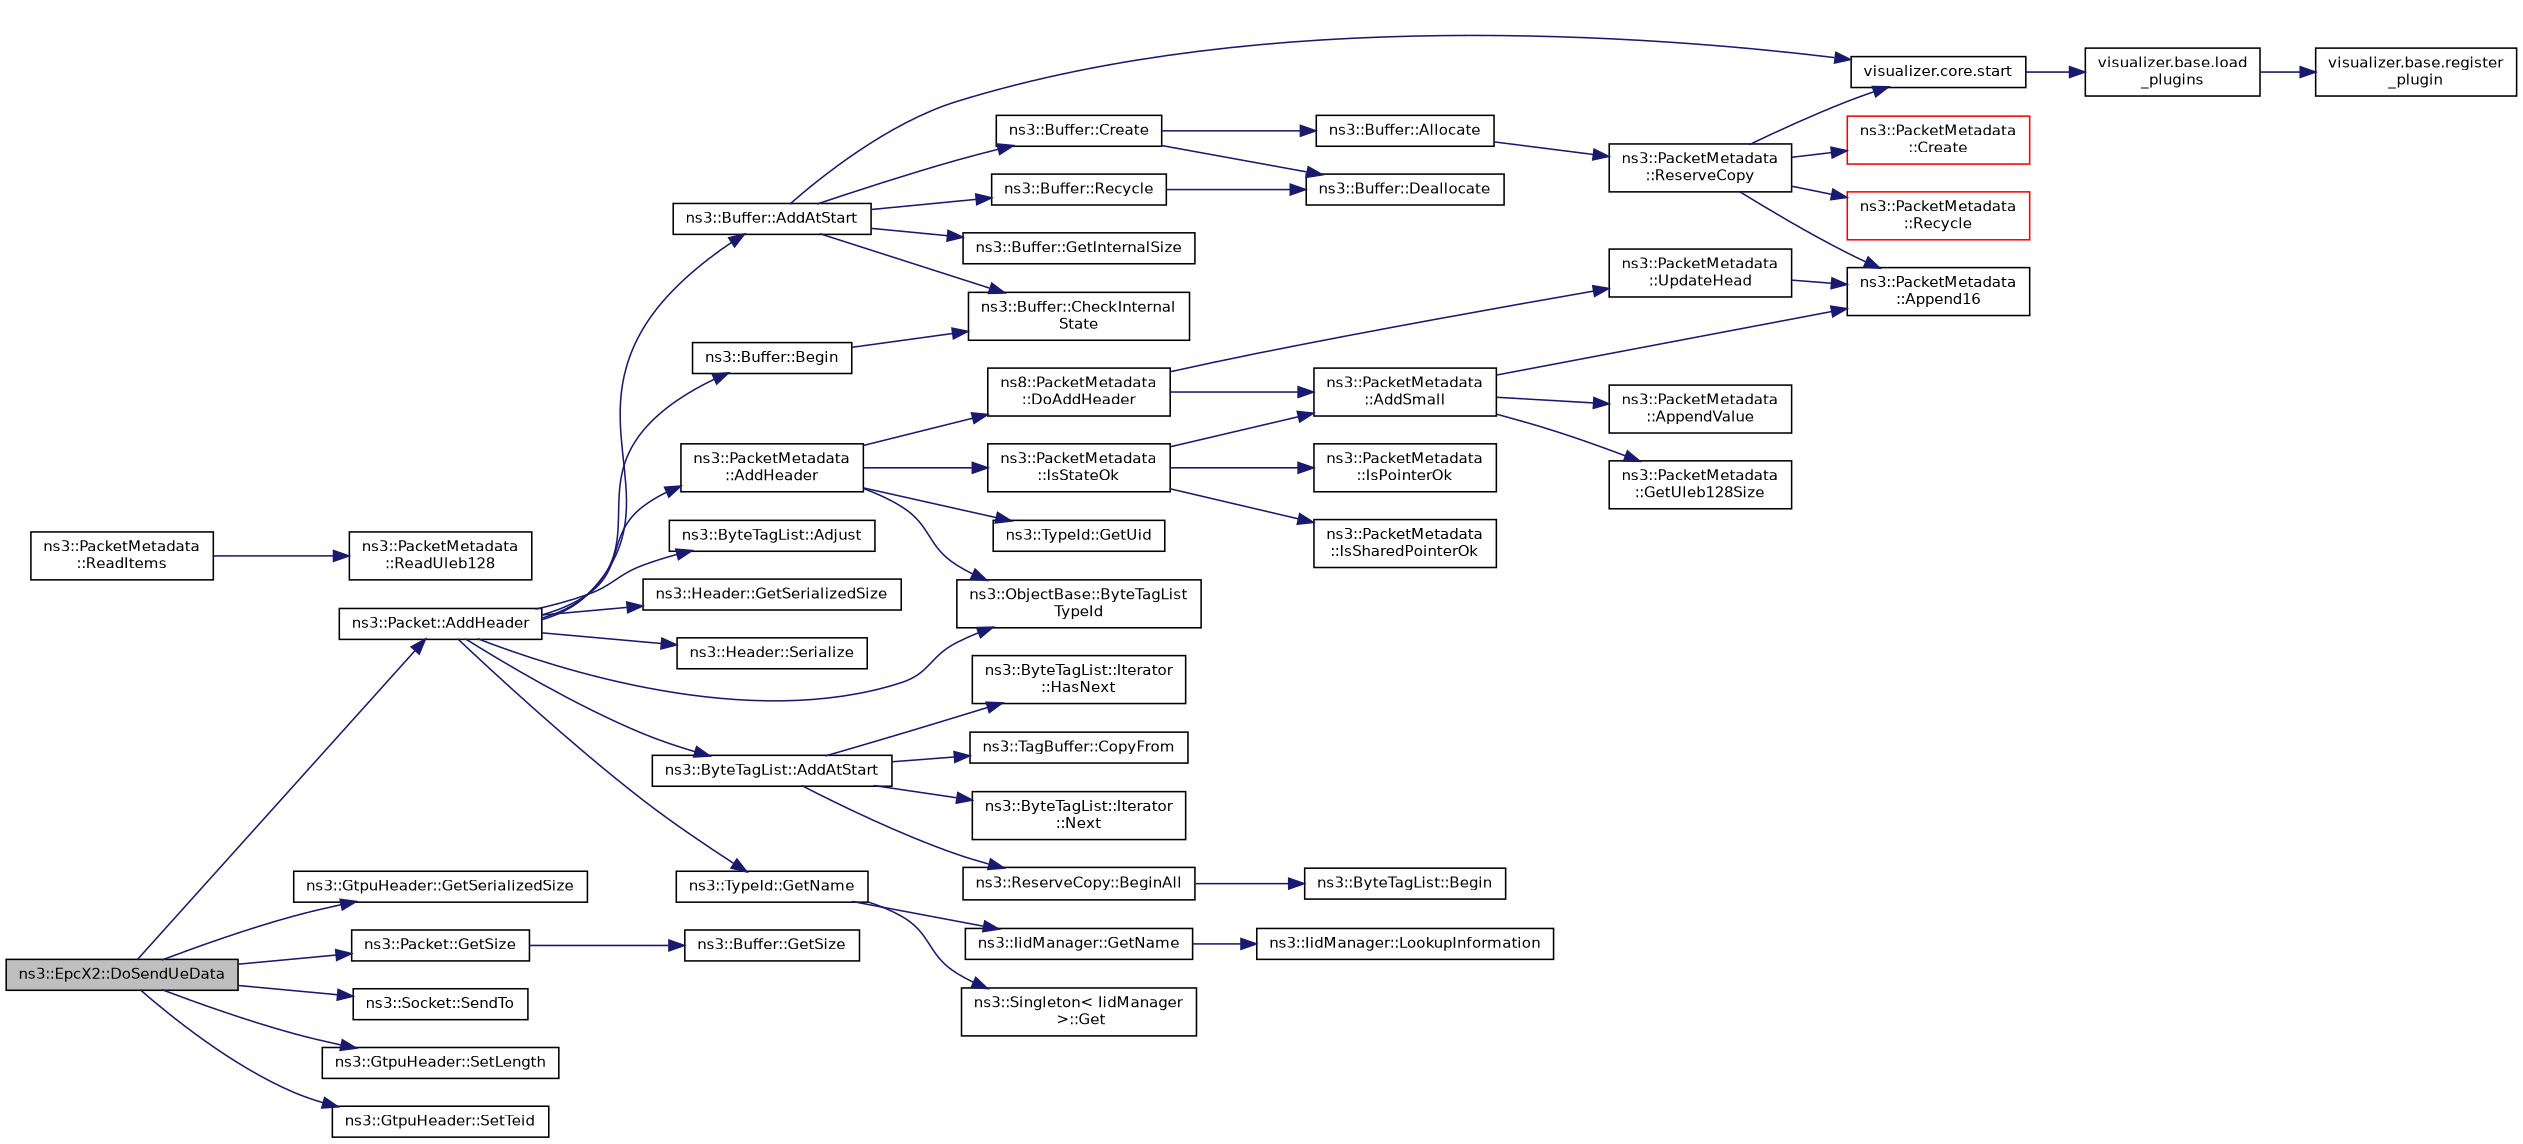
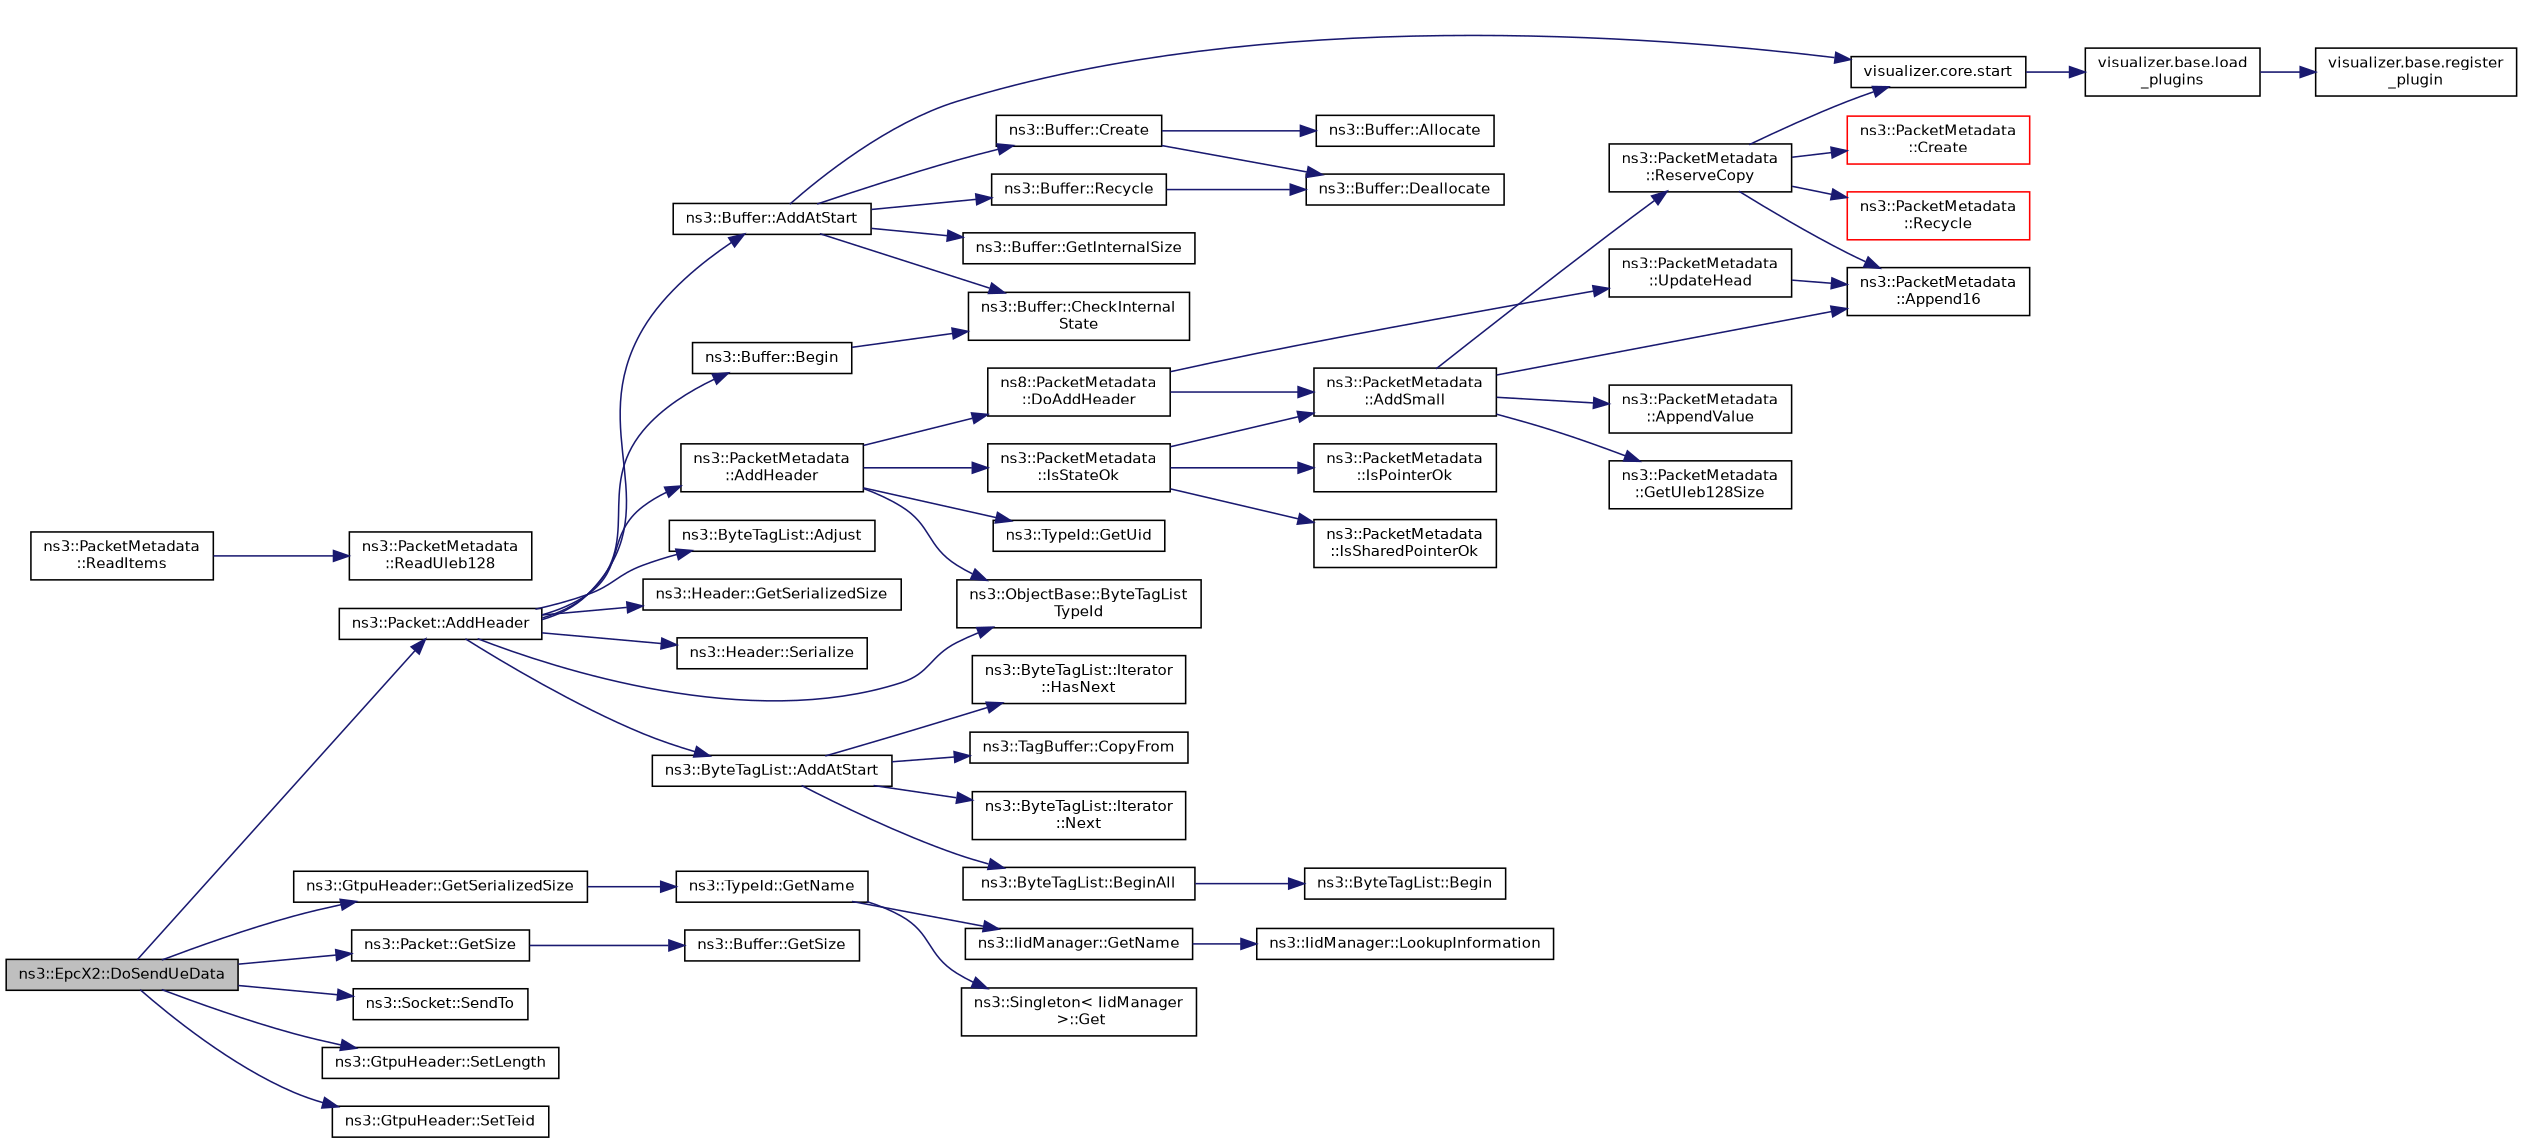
(1544, 148) -> (1545, 284)
(590, 758) -> (624, 887)
(1079, 884) -> (1079, 884)
